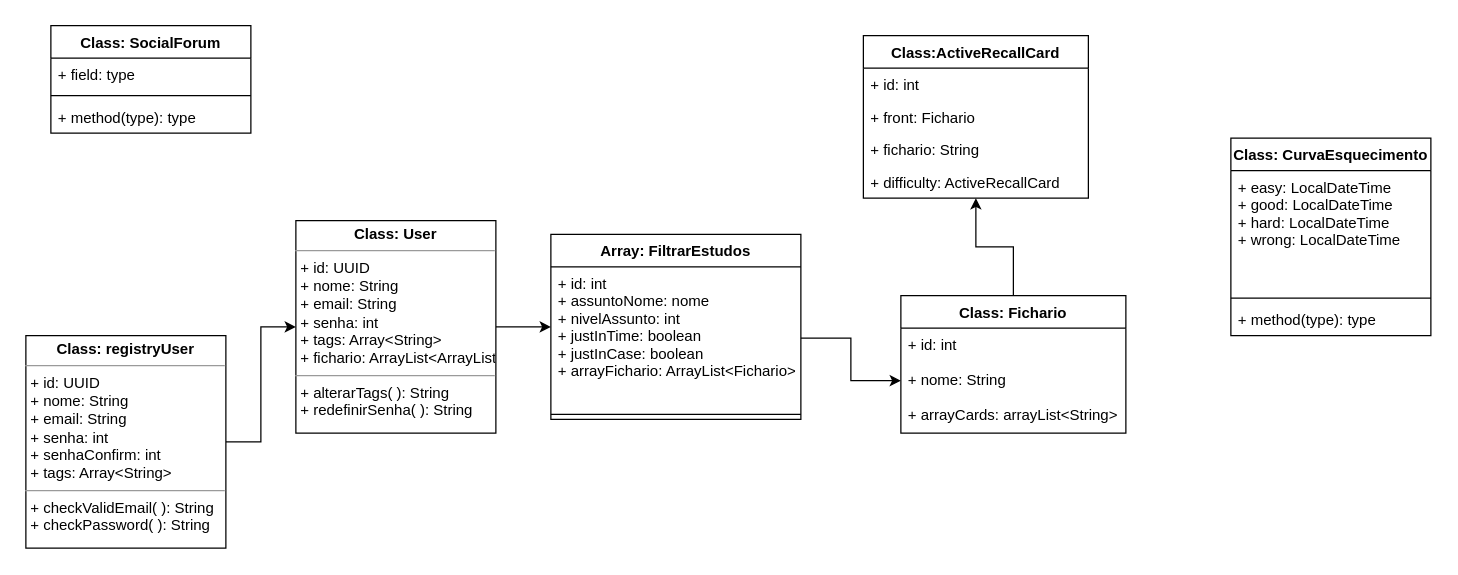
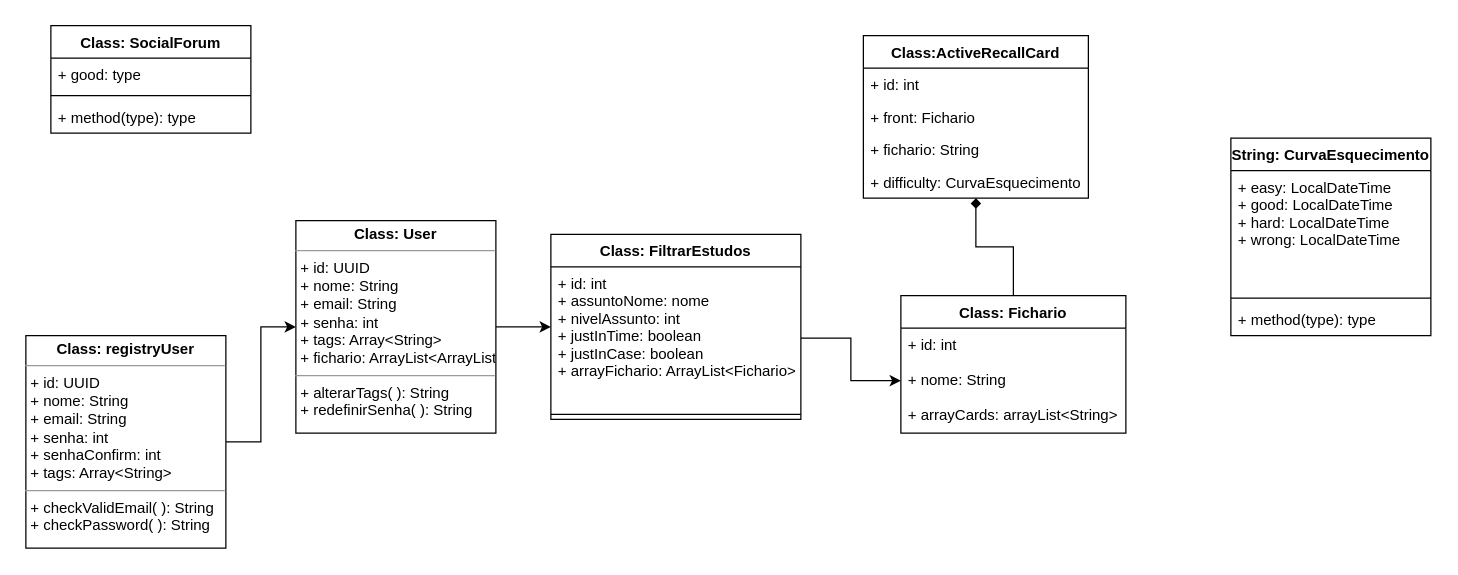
(102, 75) -> (102, 75)
(1330, 155) -> (1330, 155)
(978, 183) -> (987, 183)
(976, 208) -> (976, 209)
(675, 251) -> (675, 251)
